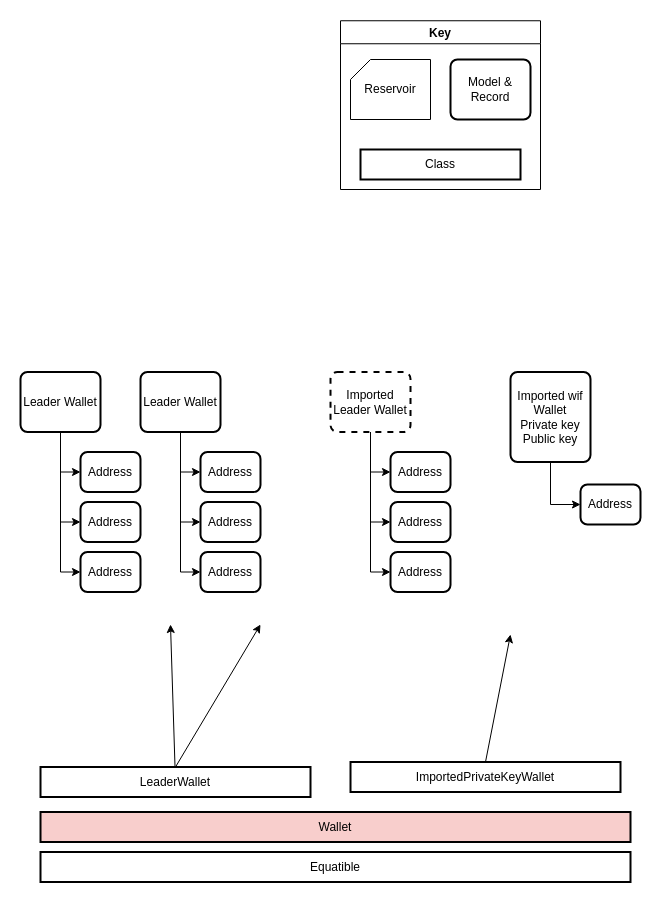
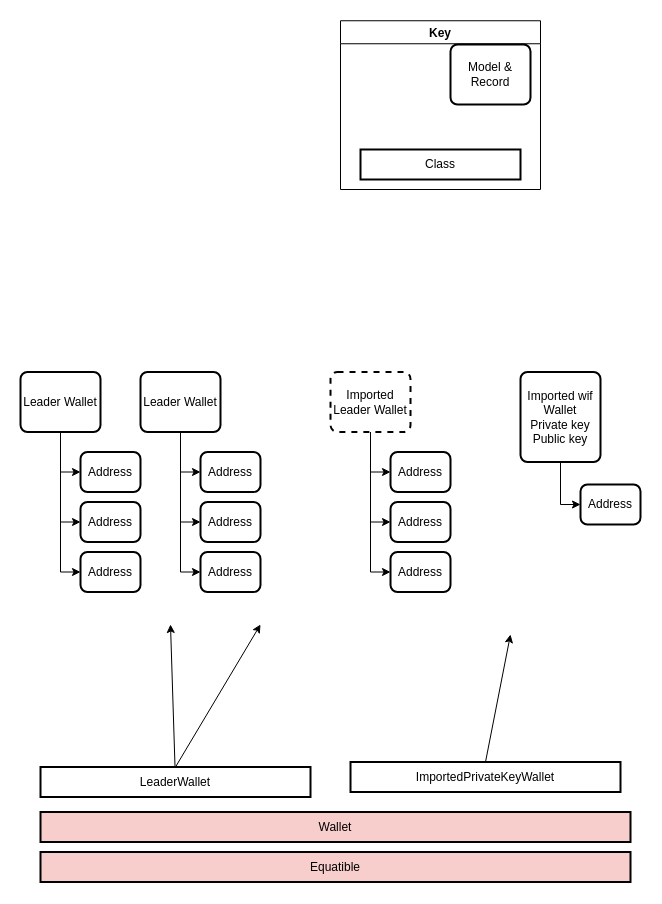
(391, 90) -> none
(491, 90) -> (491, 75)
(551, 417) -> (561, 417)
(336, 867) -> (336, 867)
